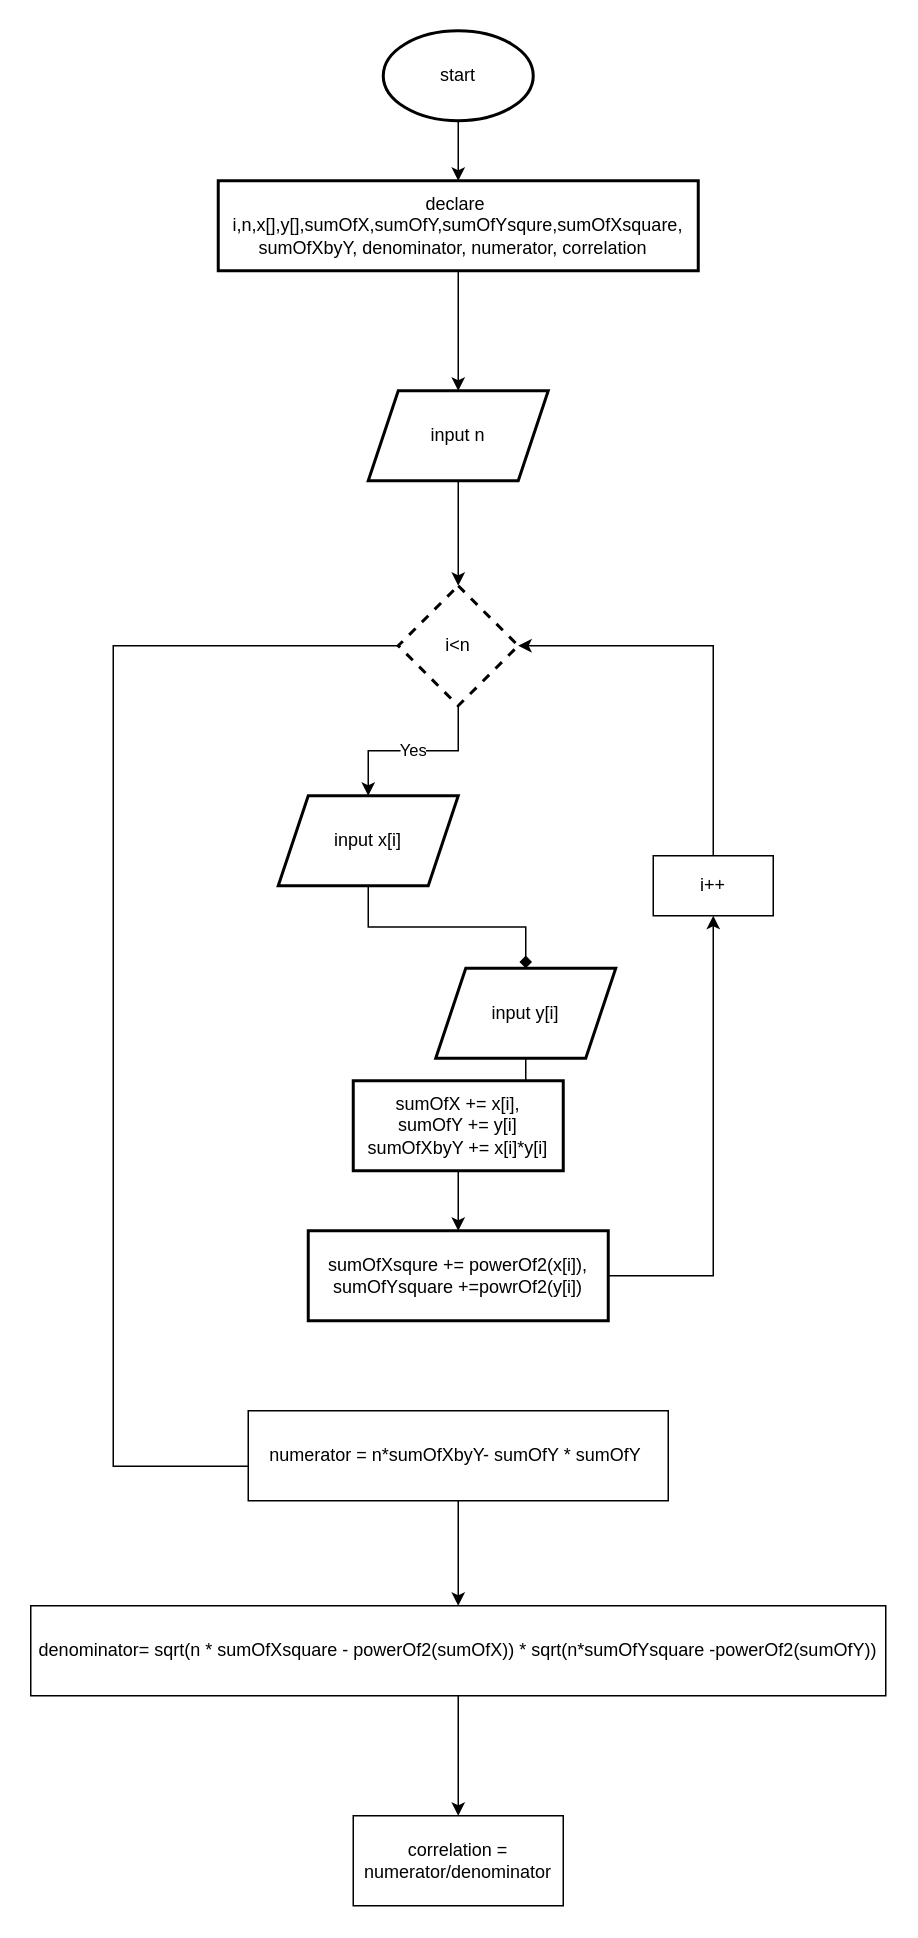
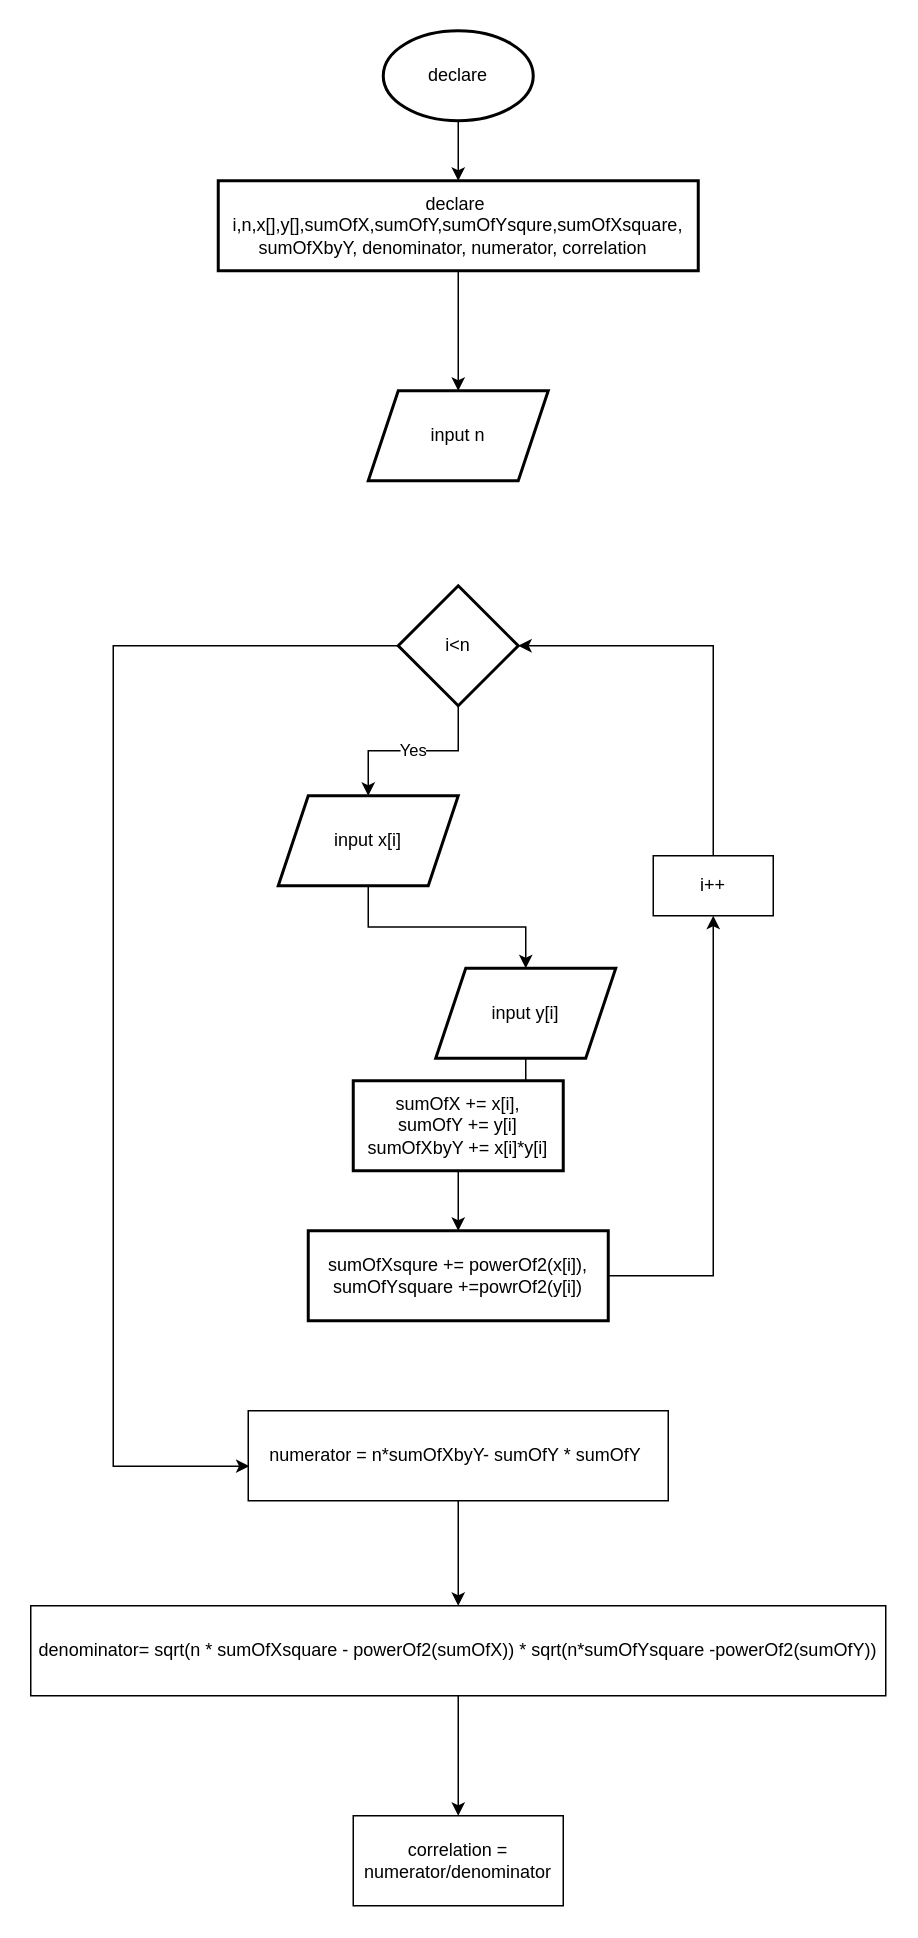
(458, 76) -> (458, 76)
(458, 528) -> none
(458, 646) -> (458, 646)
(526, 956) -> (526, 957)
(241, 1466) -> (238, 1466)
